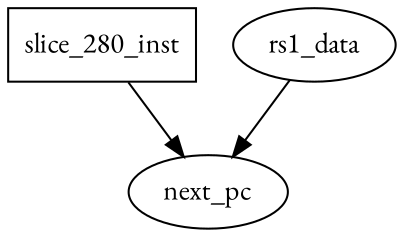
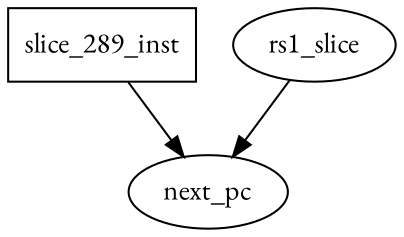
(102, 45) -> (102, 45)
(314, 45) -> (314, 45)
